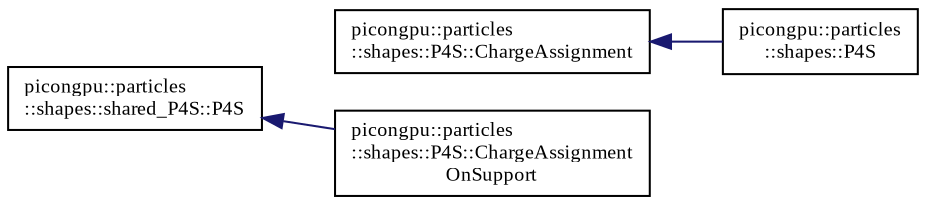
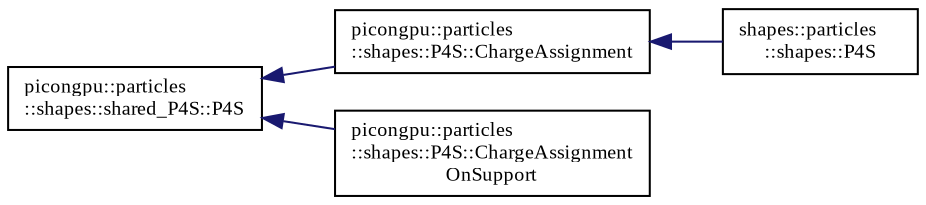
(820, 42) -> (820, 42)
none -> (309, 71)
